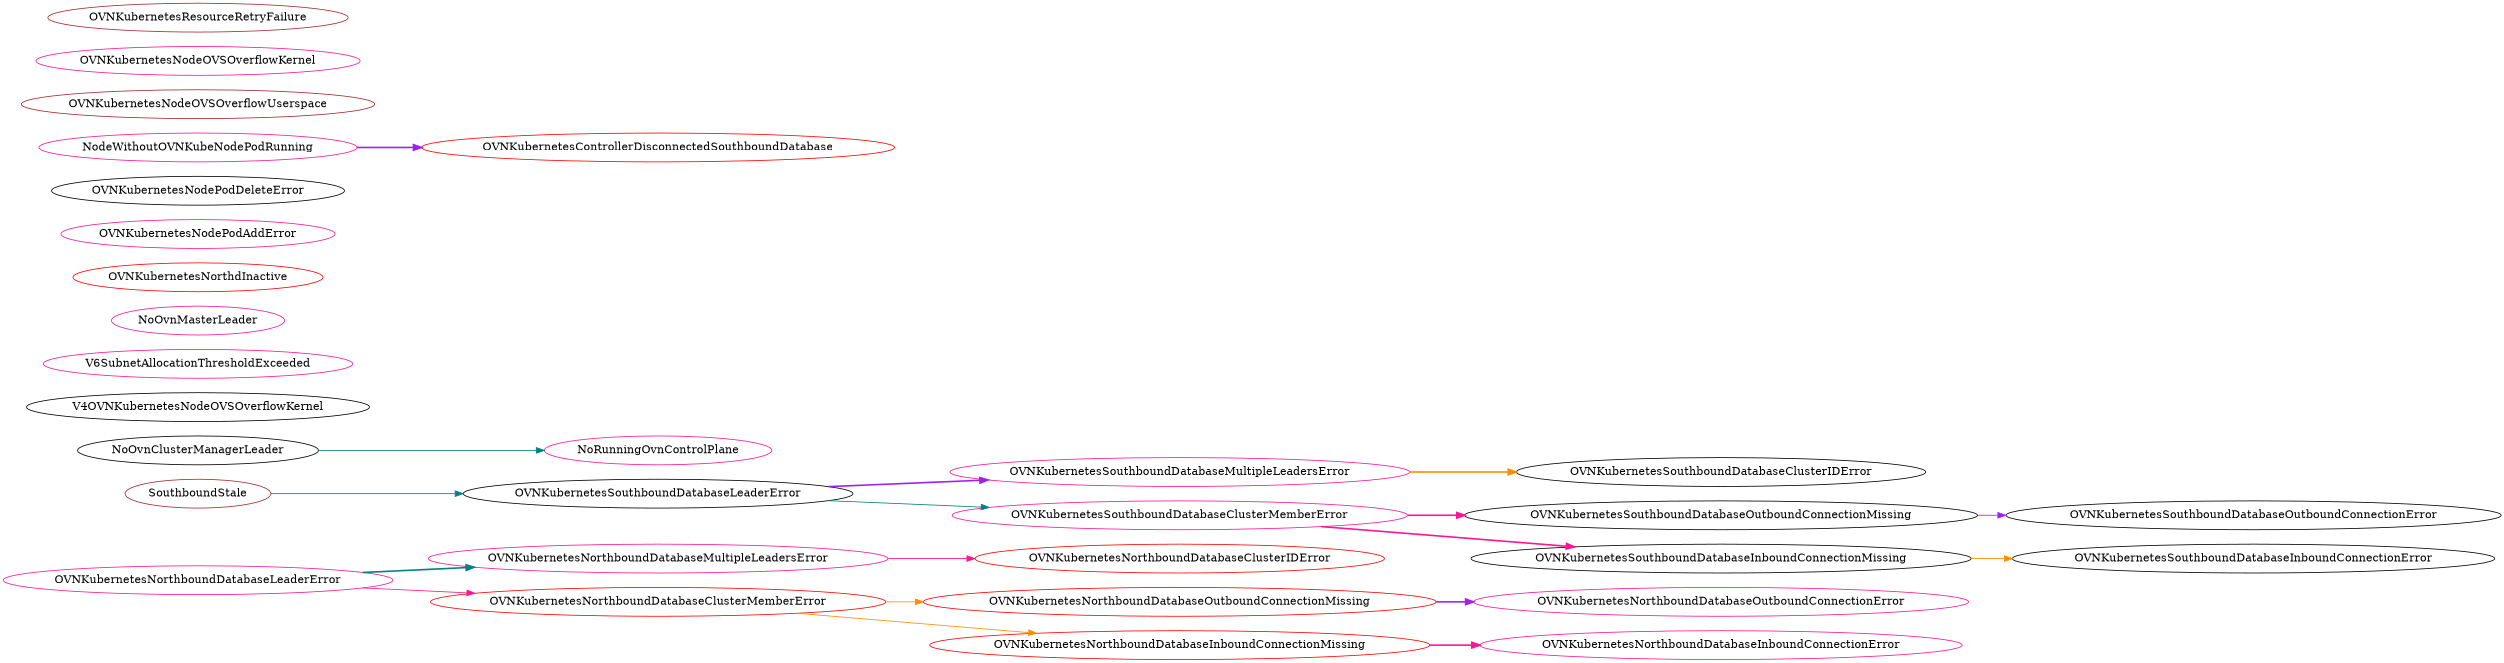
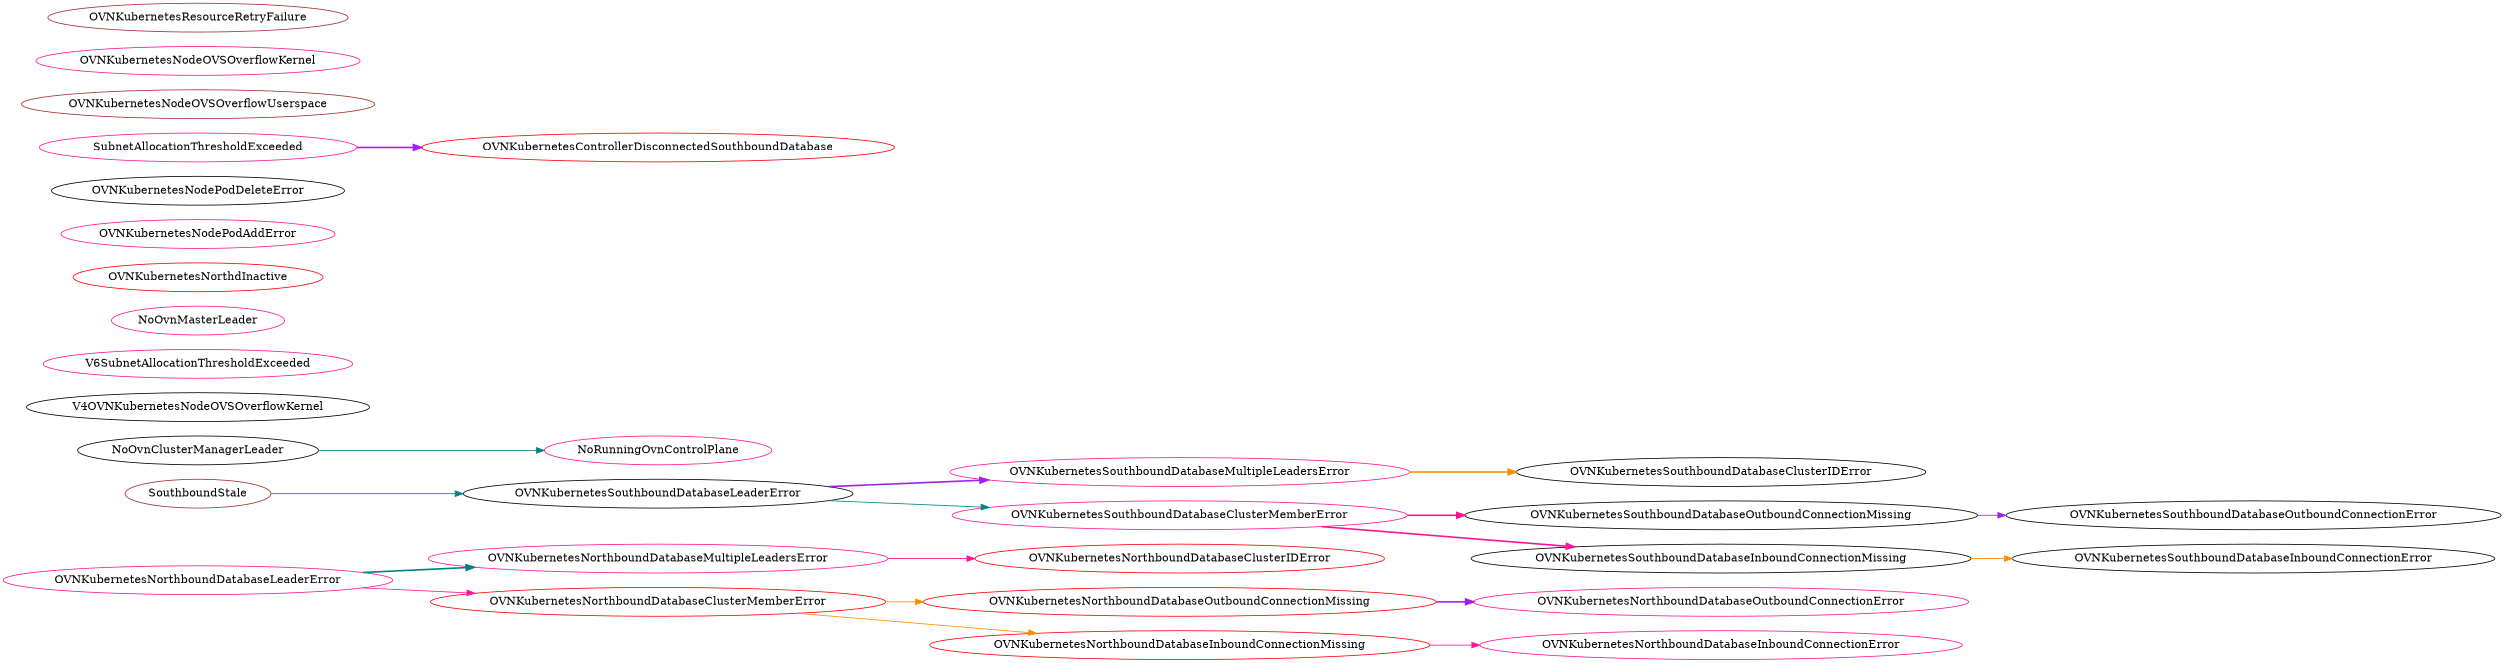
(198, 147) -> (198, 147)
(1451, 645) -> (1451, 645)
